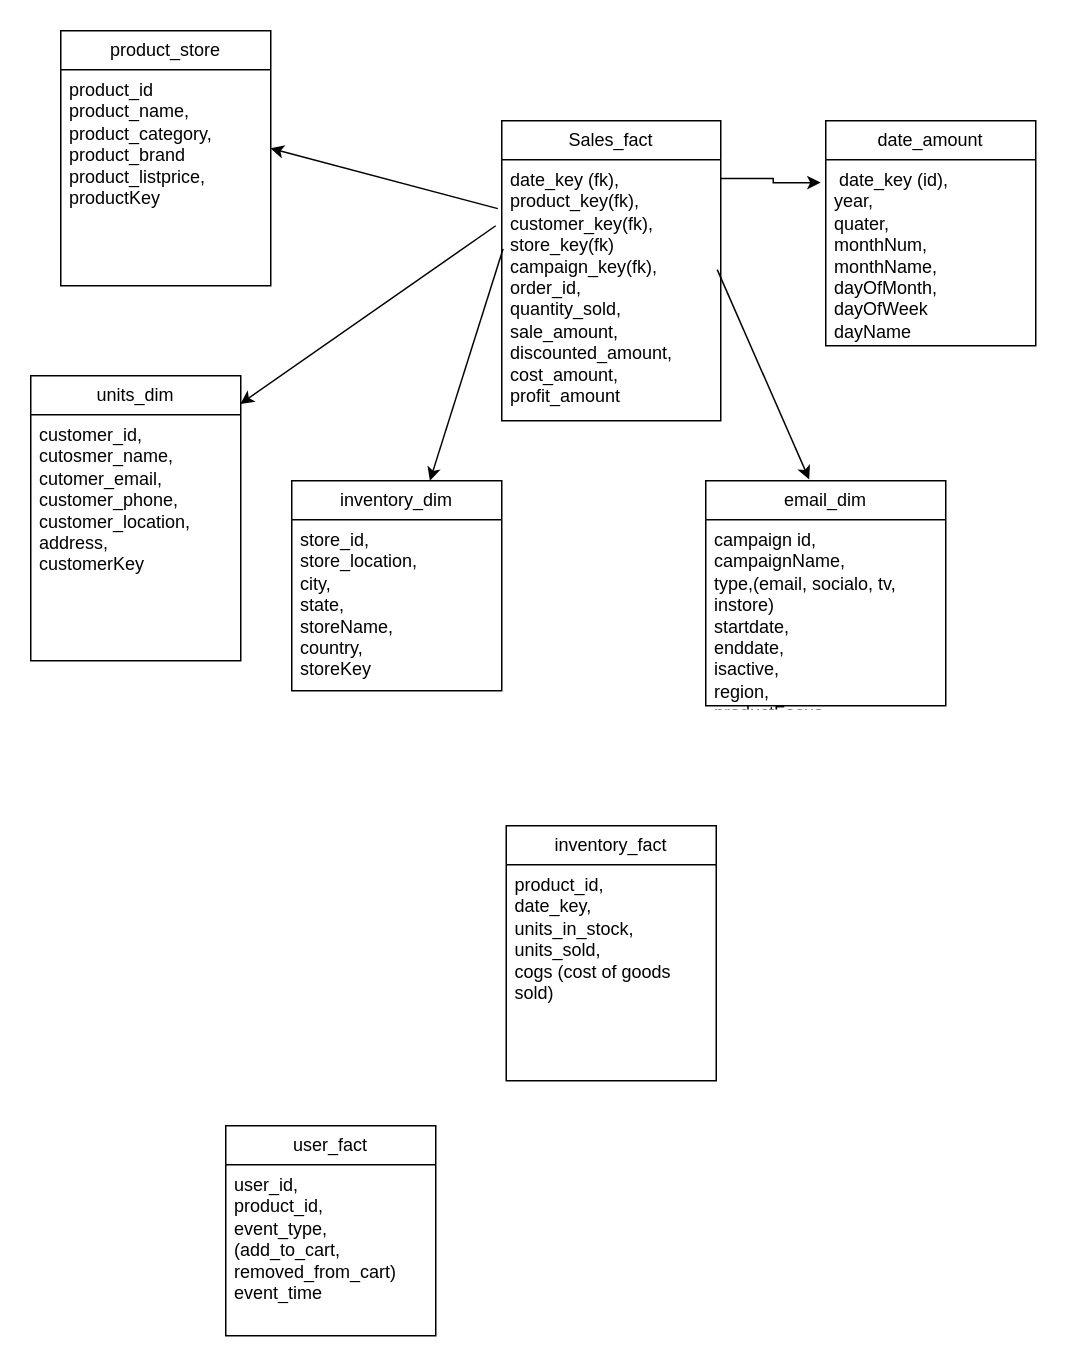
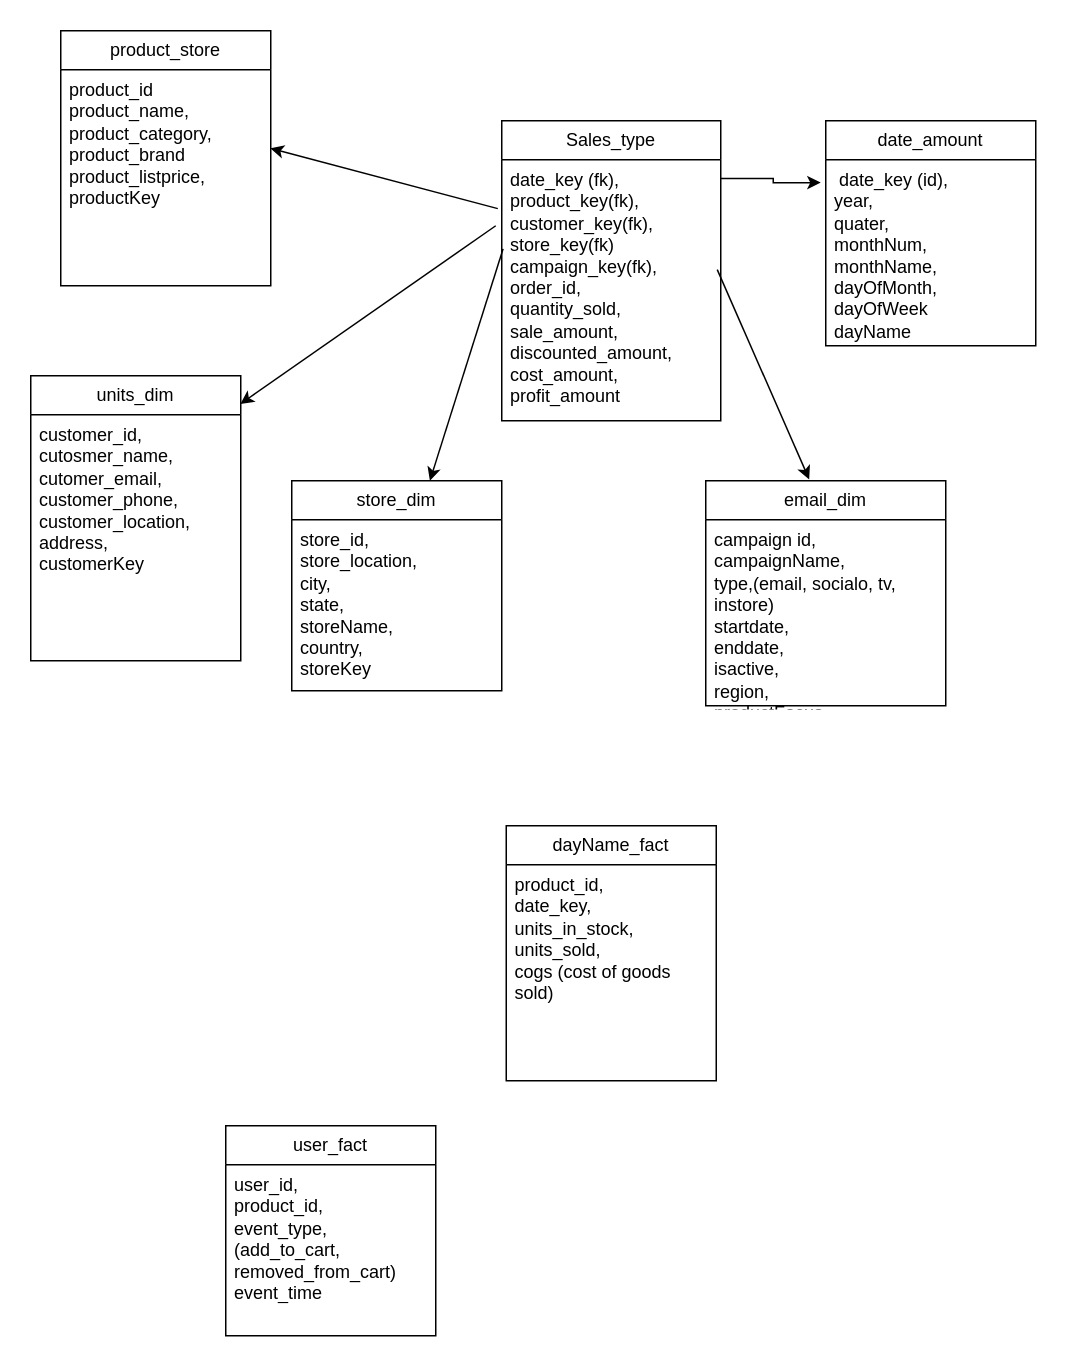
(611, 140) -> (611, 140)
(397, 500) -> (397, 500)
(611, 845) -> (611, 845)
